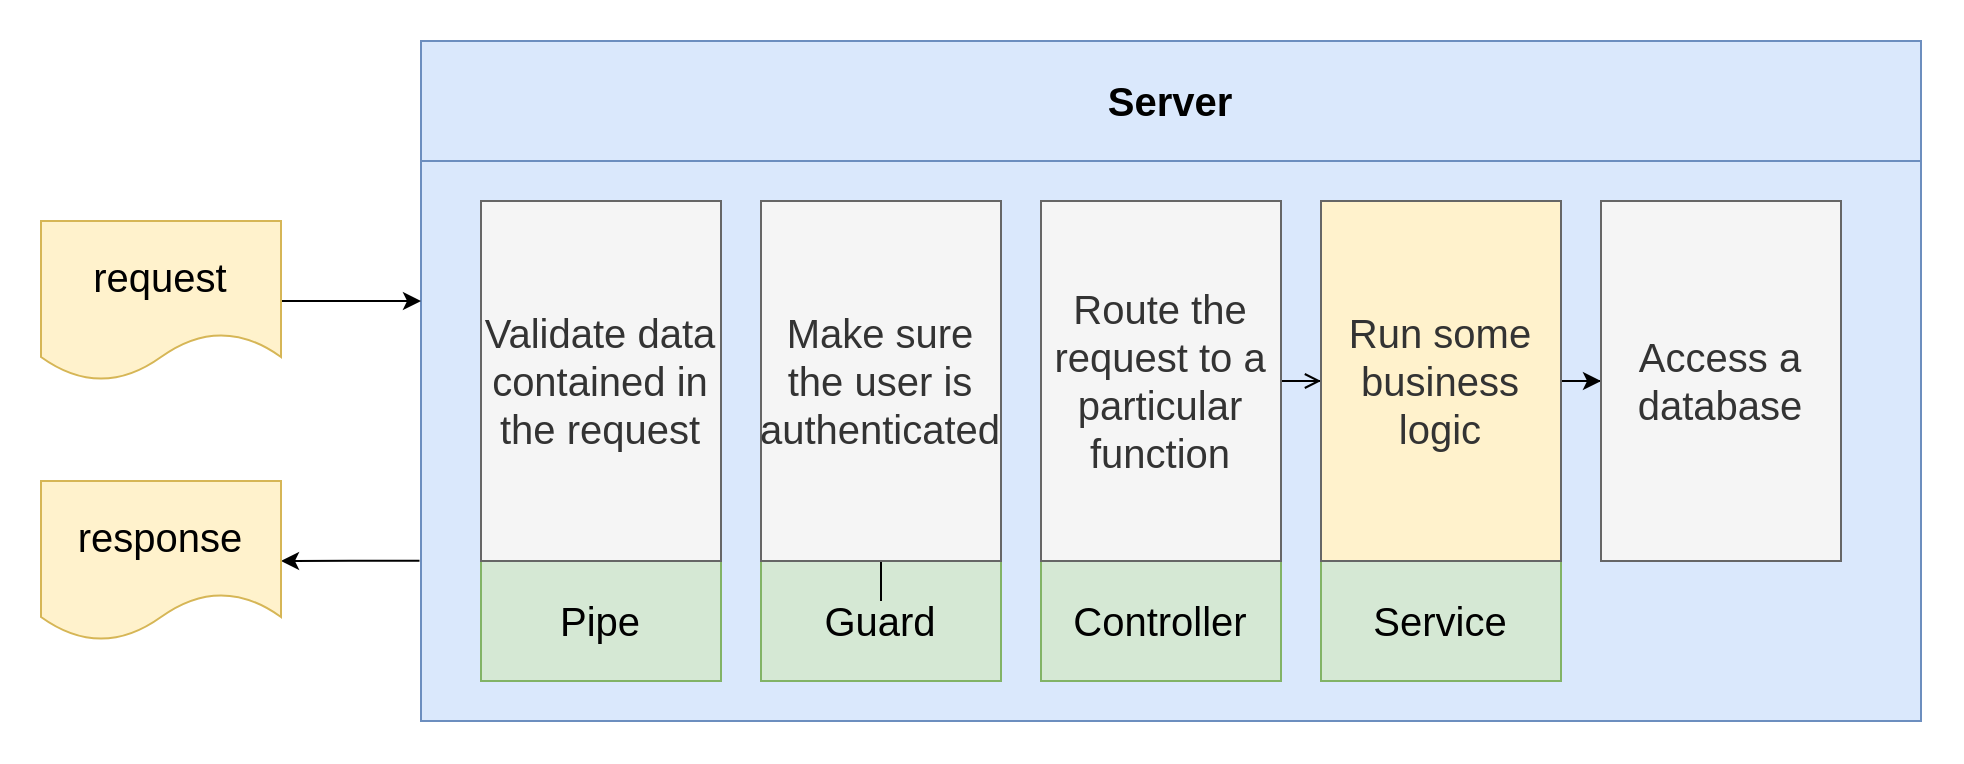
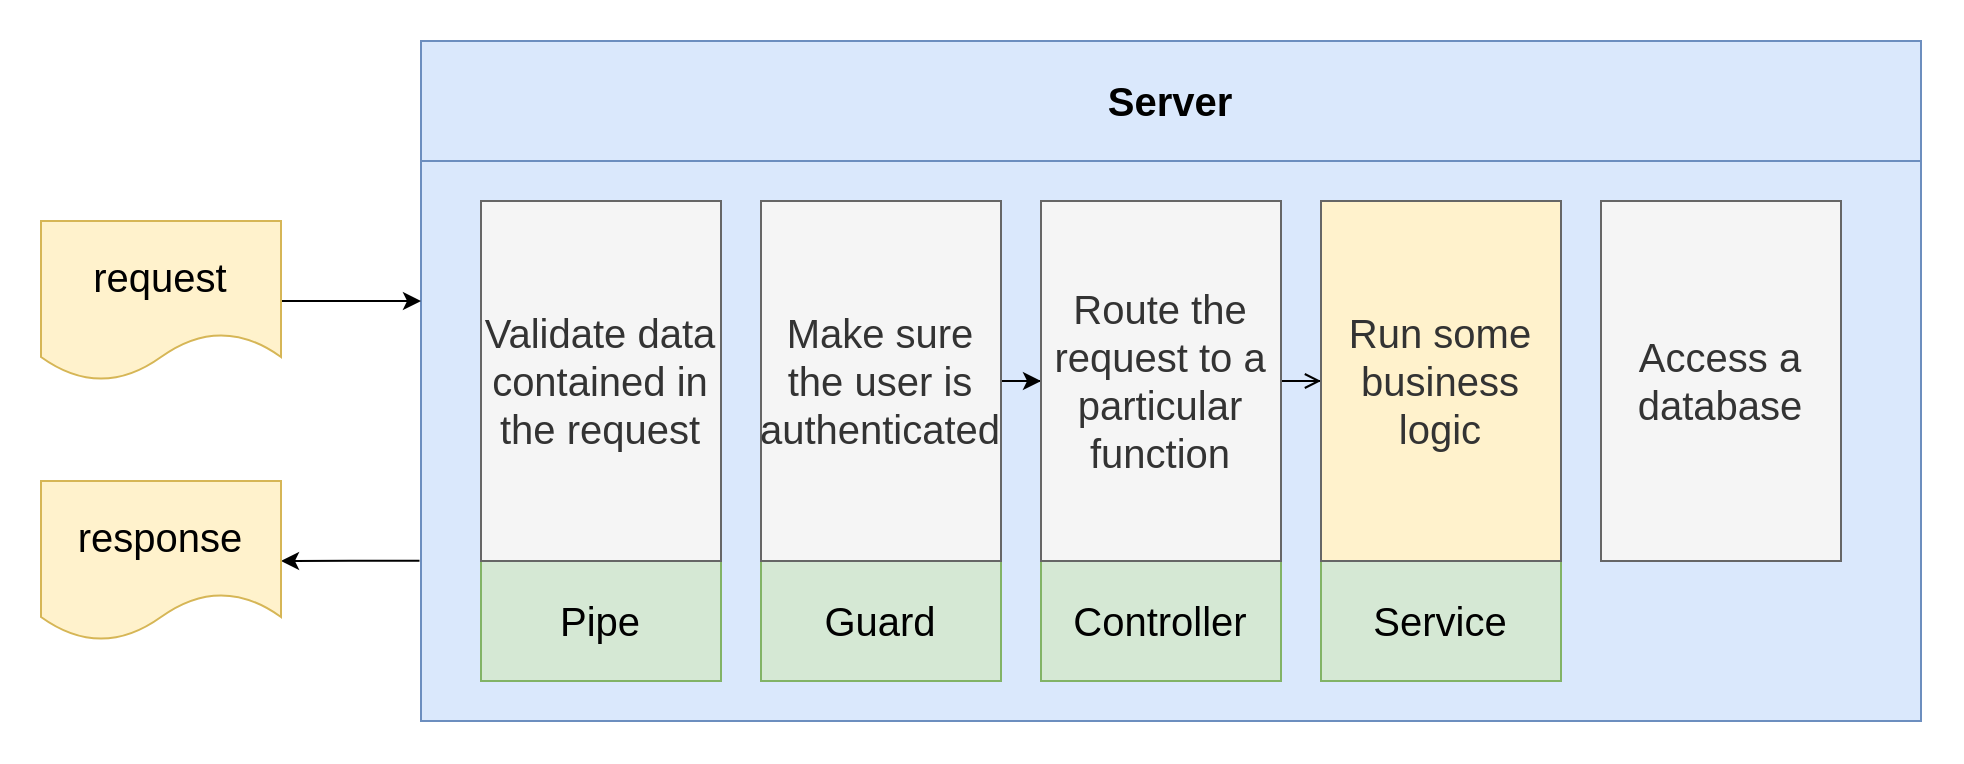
(1588, 381) -> none
(881, 601) -> (1028, 381)
